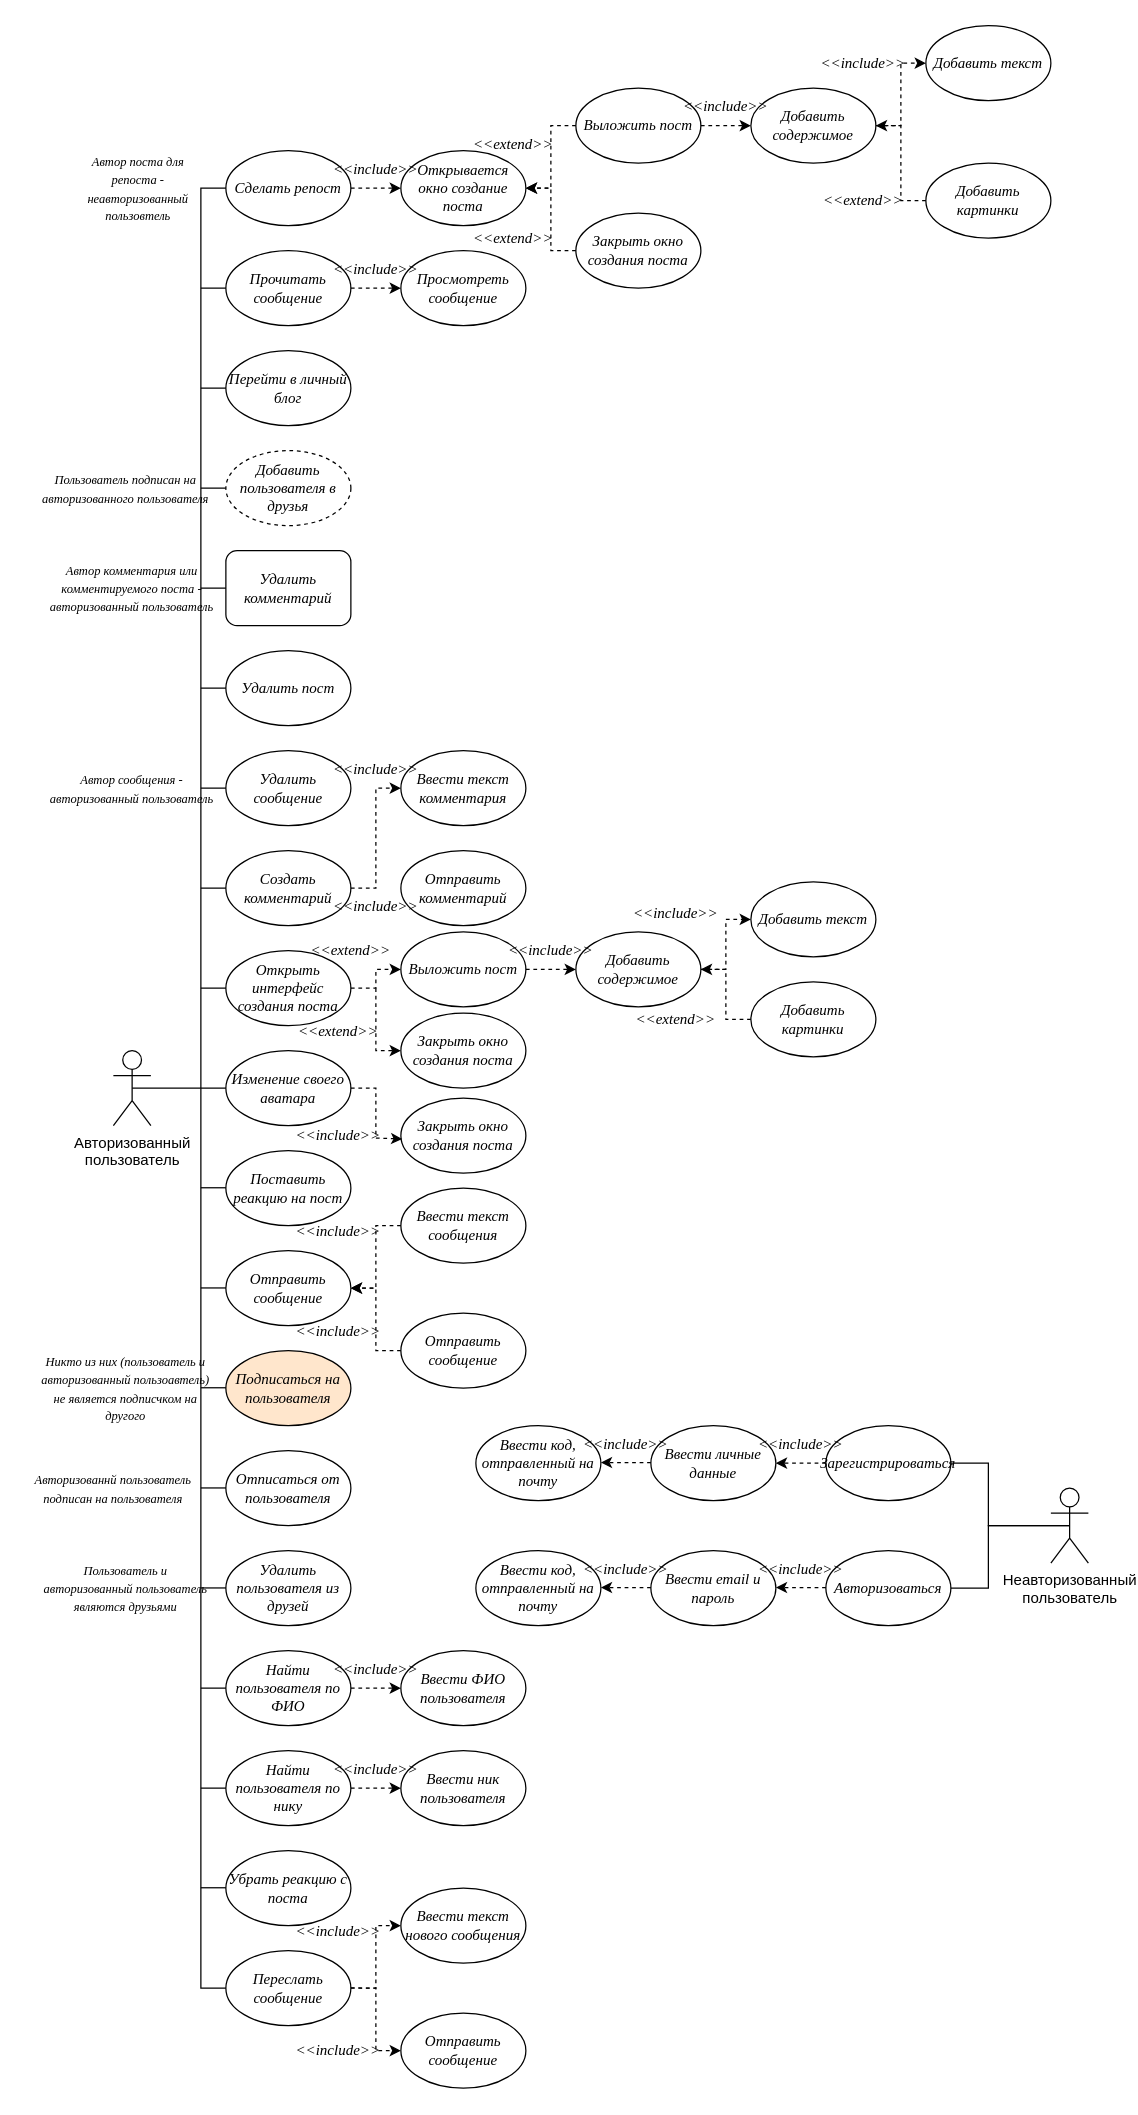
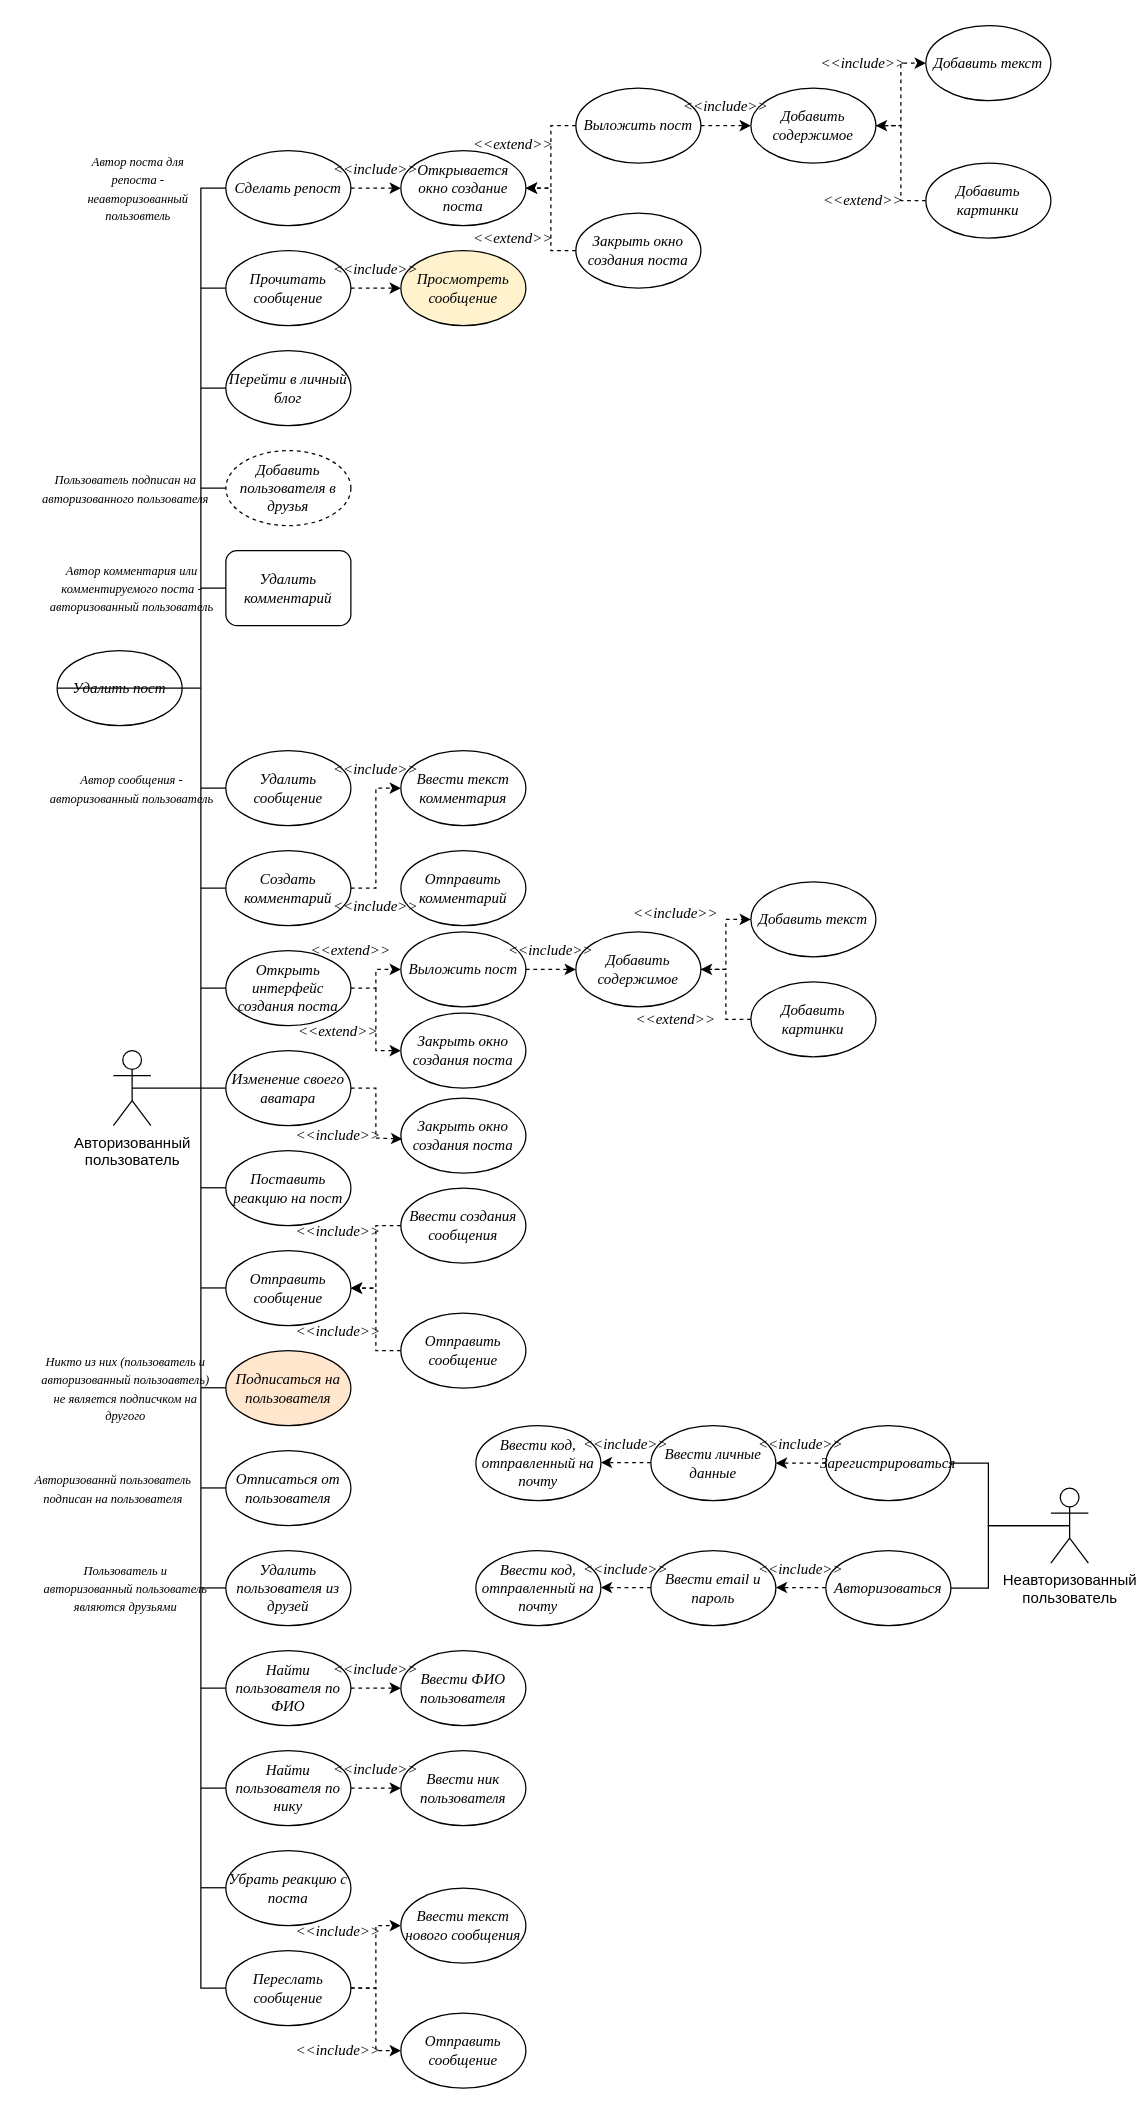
(463, 288) -> (463, 288)
(288, 688) -> (119, 688)
(463, 1226) -> (463, 1226)
